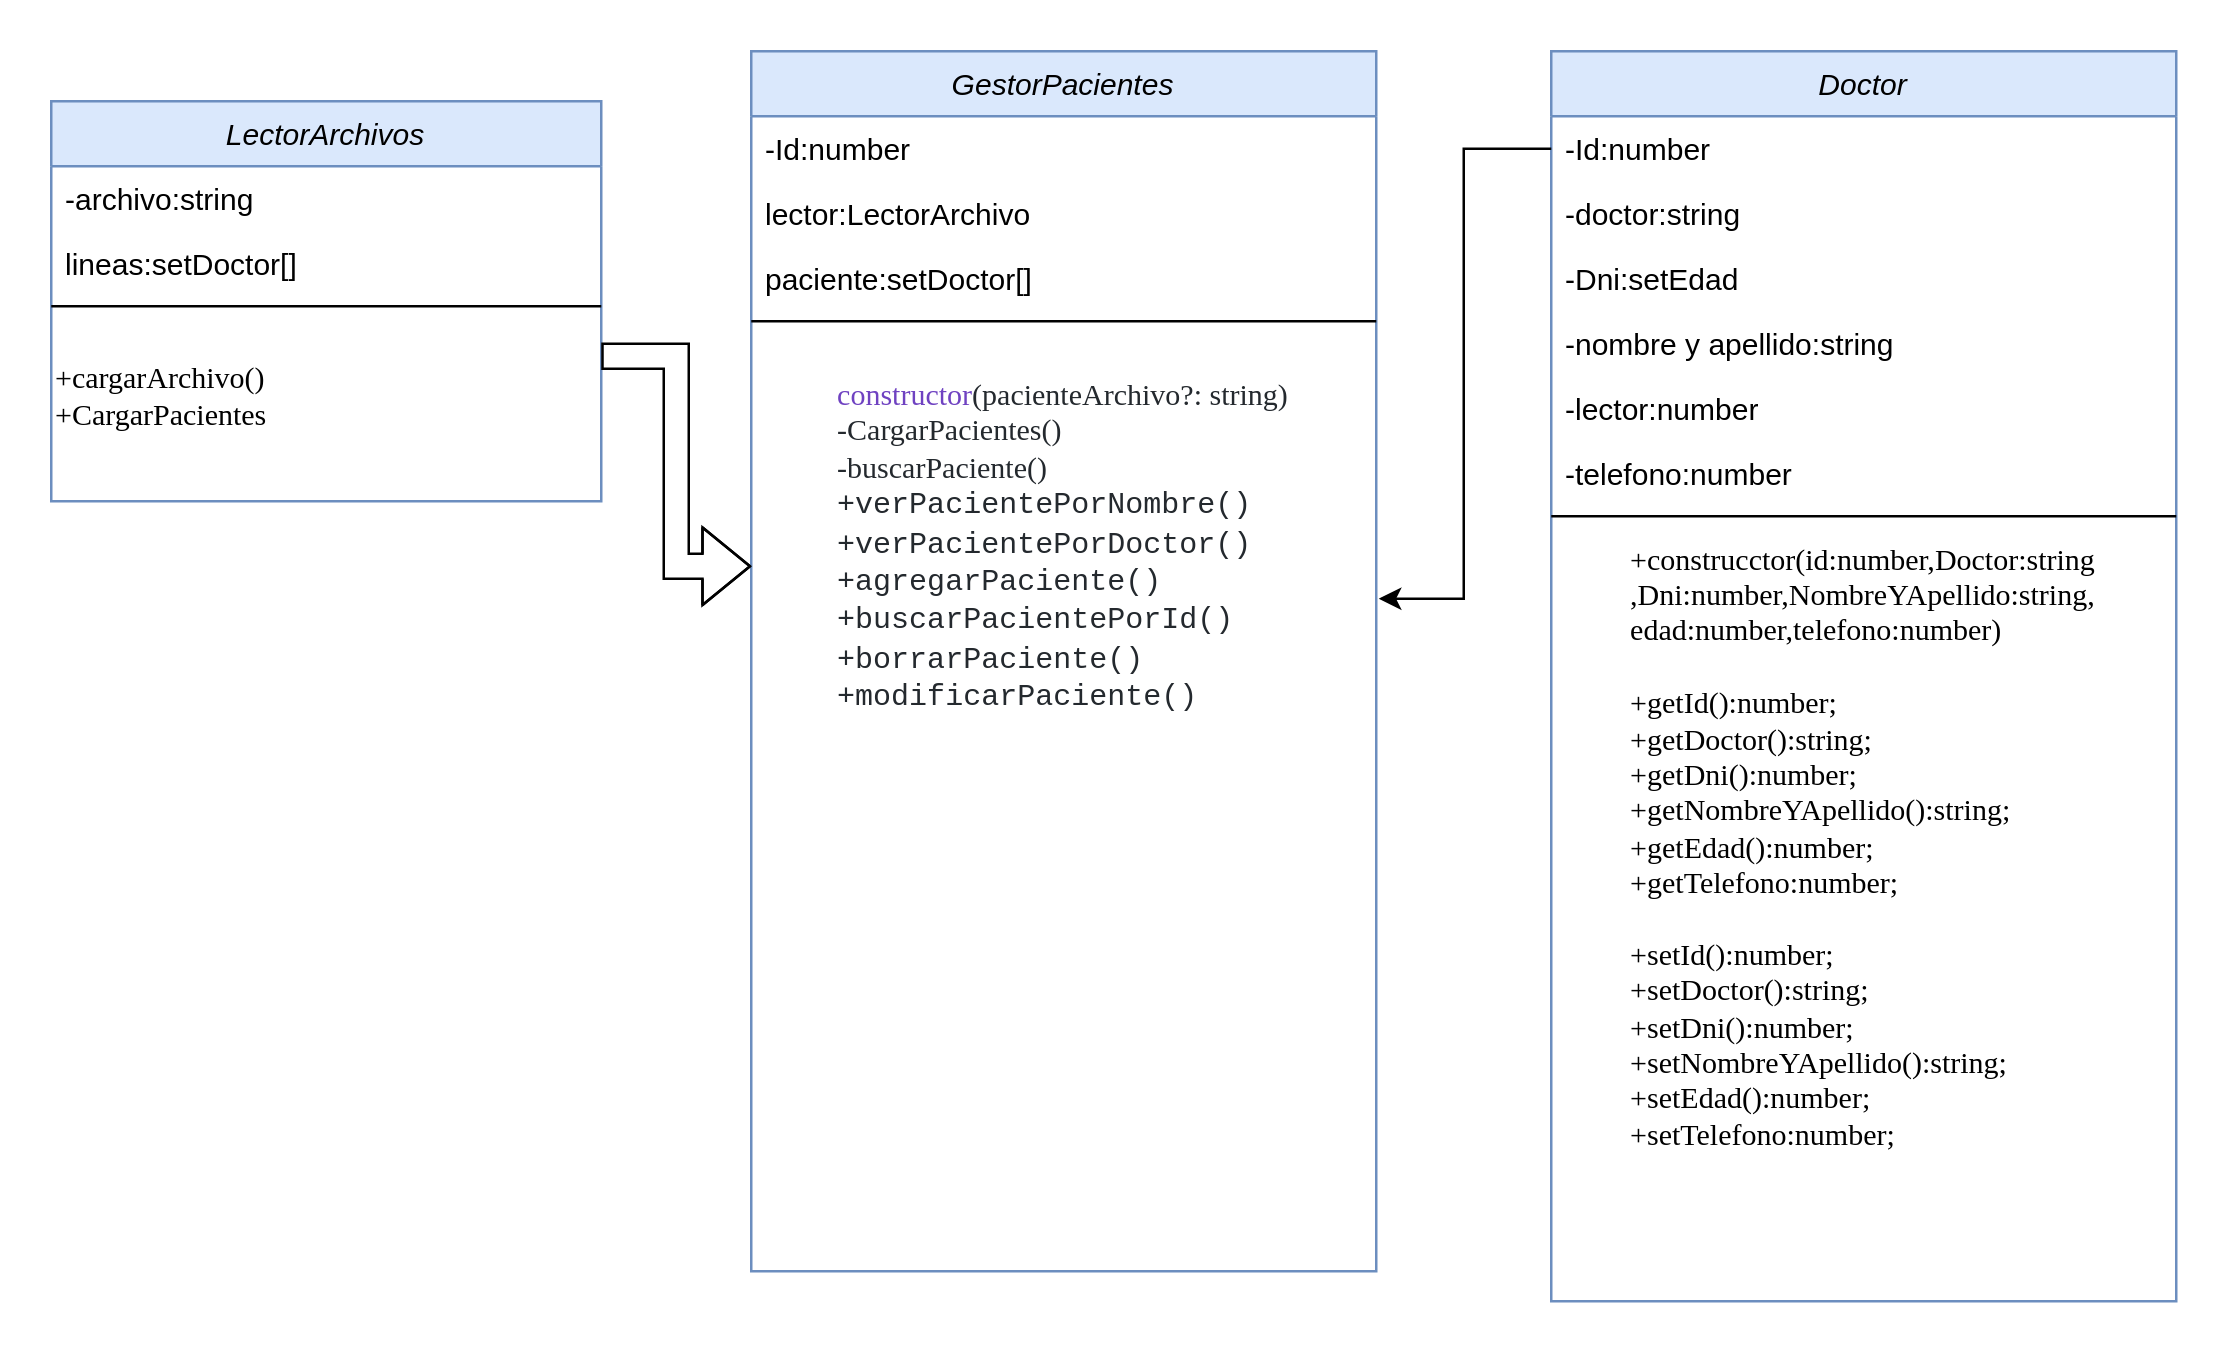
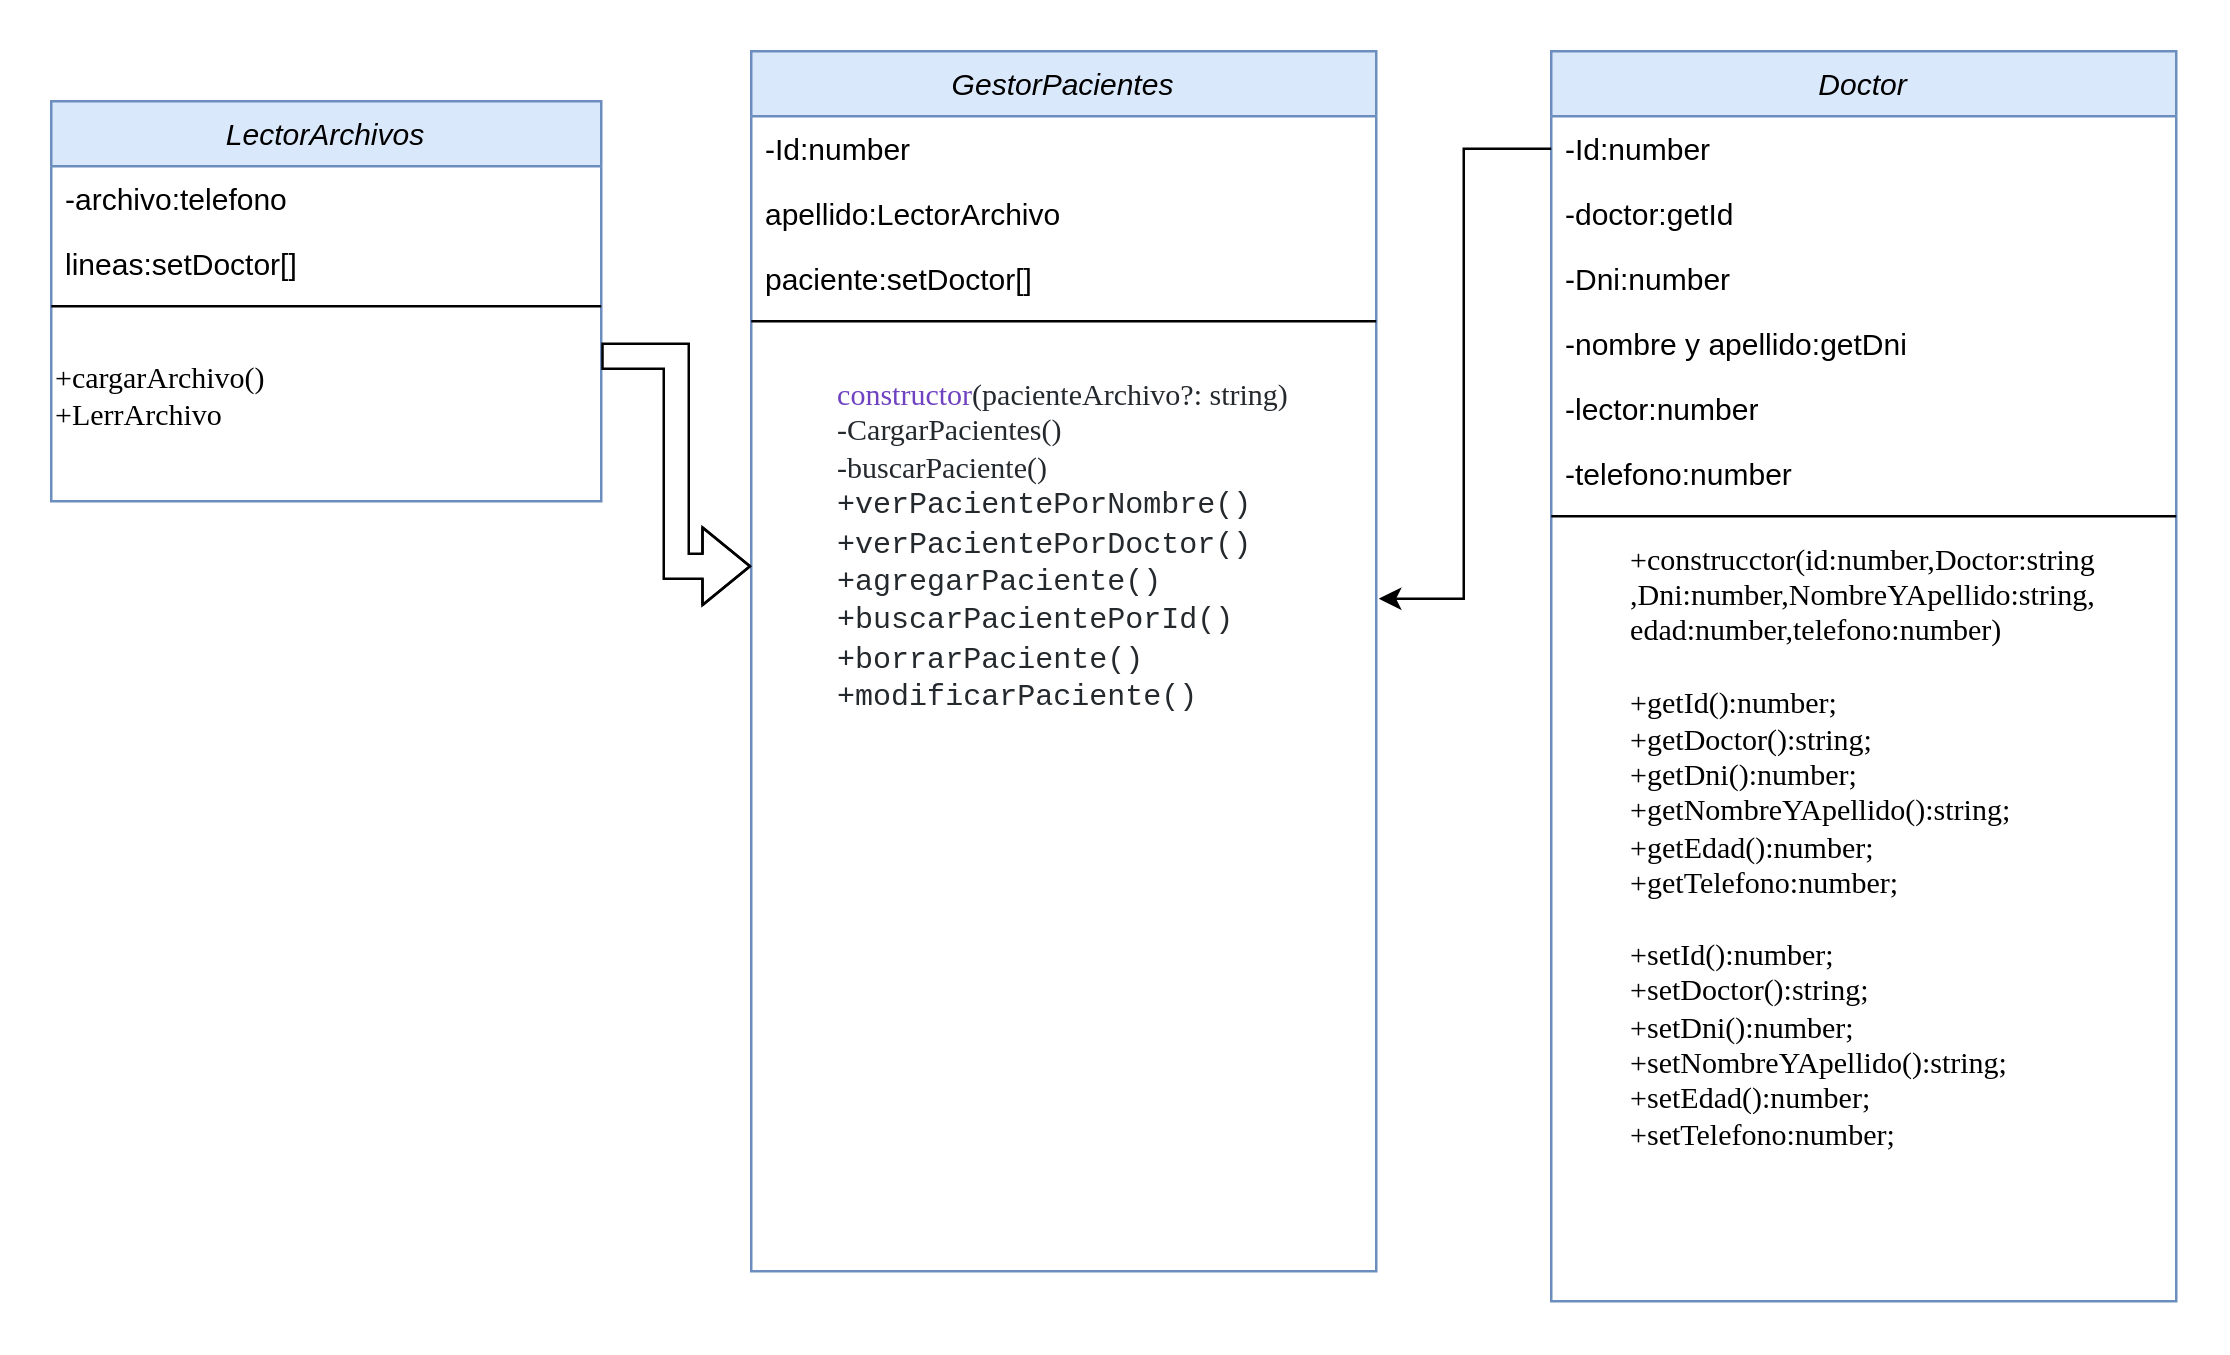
(179, 200) -> (196, 200)
(921, 215) -> (930, 215)
(1675, 215) -> (1670, 215)
(1658, 280) -> (1650, 280)
(1748, 345) -> (1748, 345)
(187, 396) -> (187, 396)
